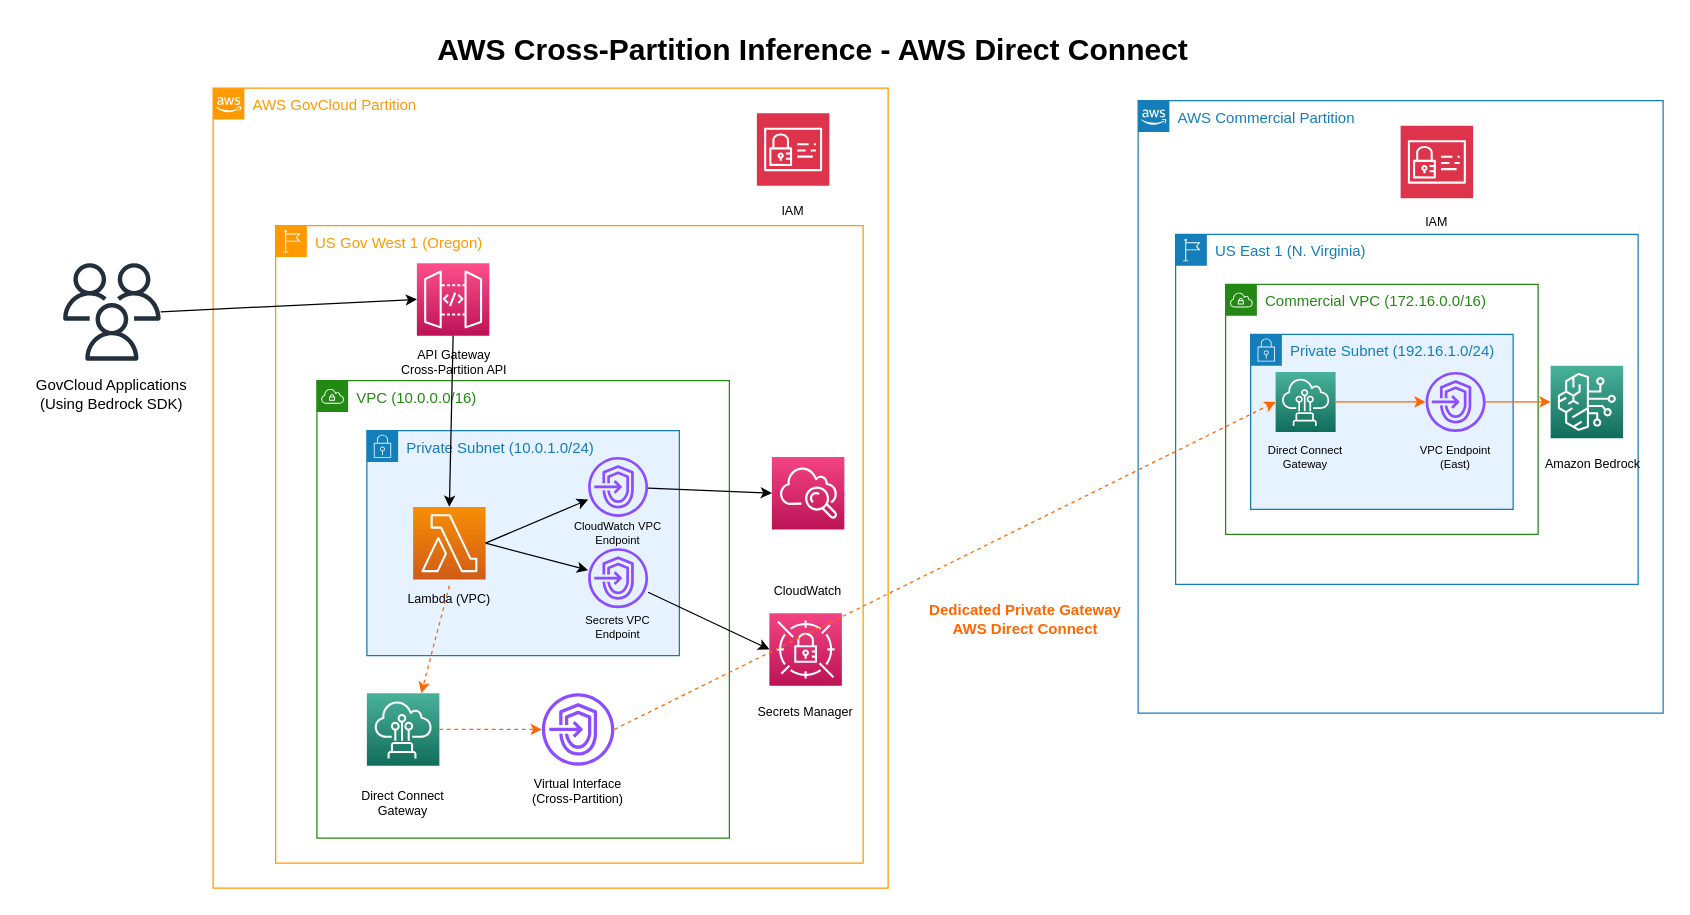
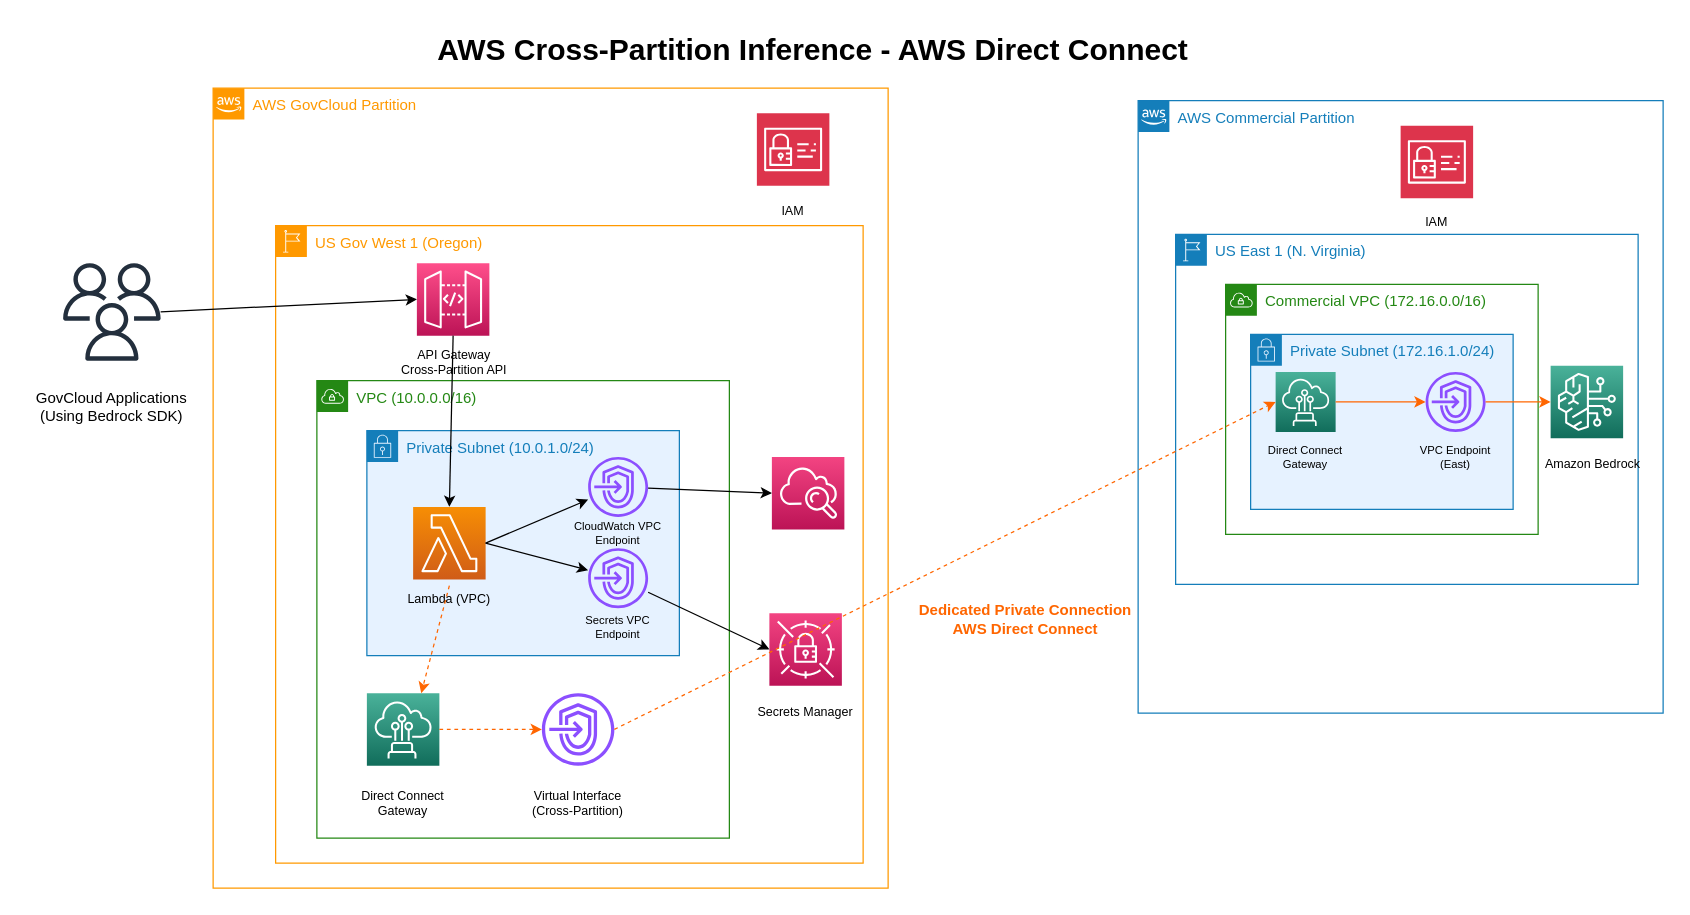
(1402, 361) -> (1402, 361)
(112, 394) -> (112, 407)
(808, 591) -> none
(1026, 619) -> (1026, 619)
(578, 790) -> (578, 803)
